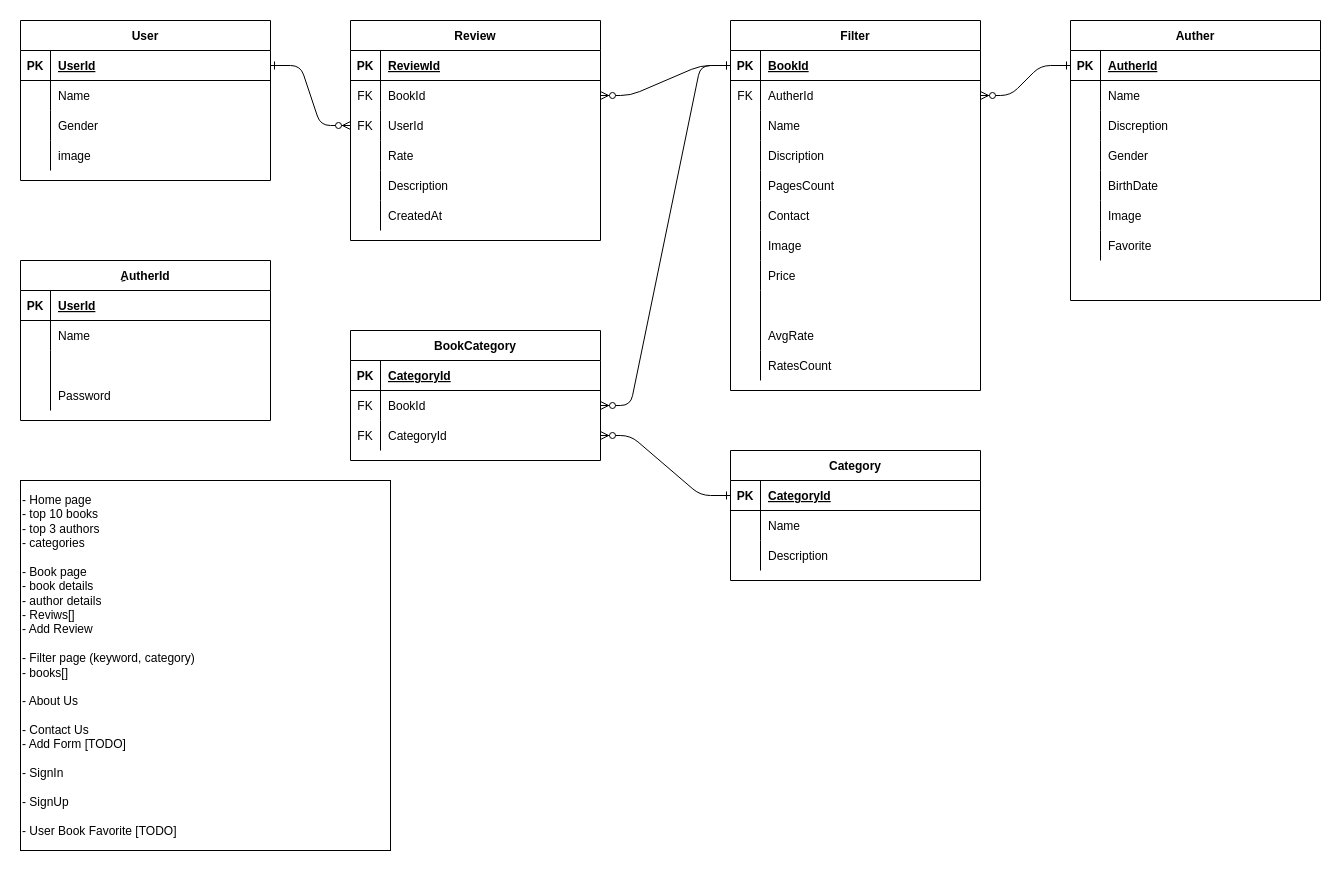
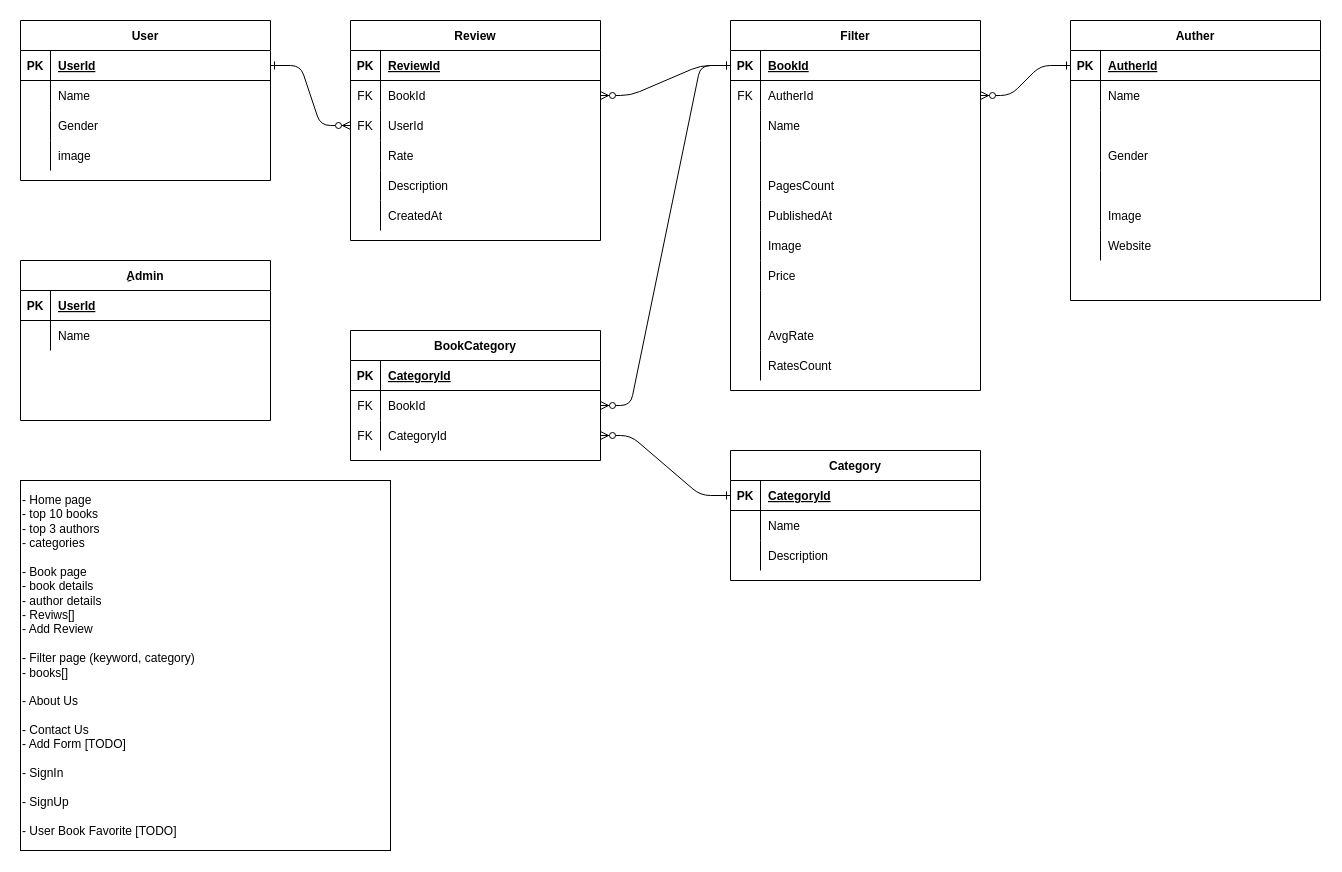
(1211, 126) -> none
(871, 156) -> none
(1211, 186) -> none
(792, 216) -> (802, 216)
(1133, 246) -> (1130, 246)
(145, 276) -> (145, 276)
(161, 396) -> none
